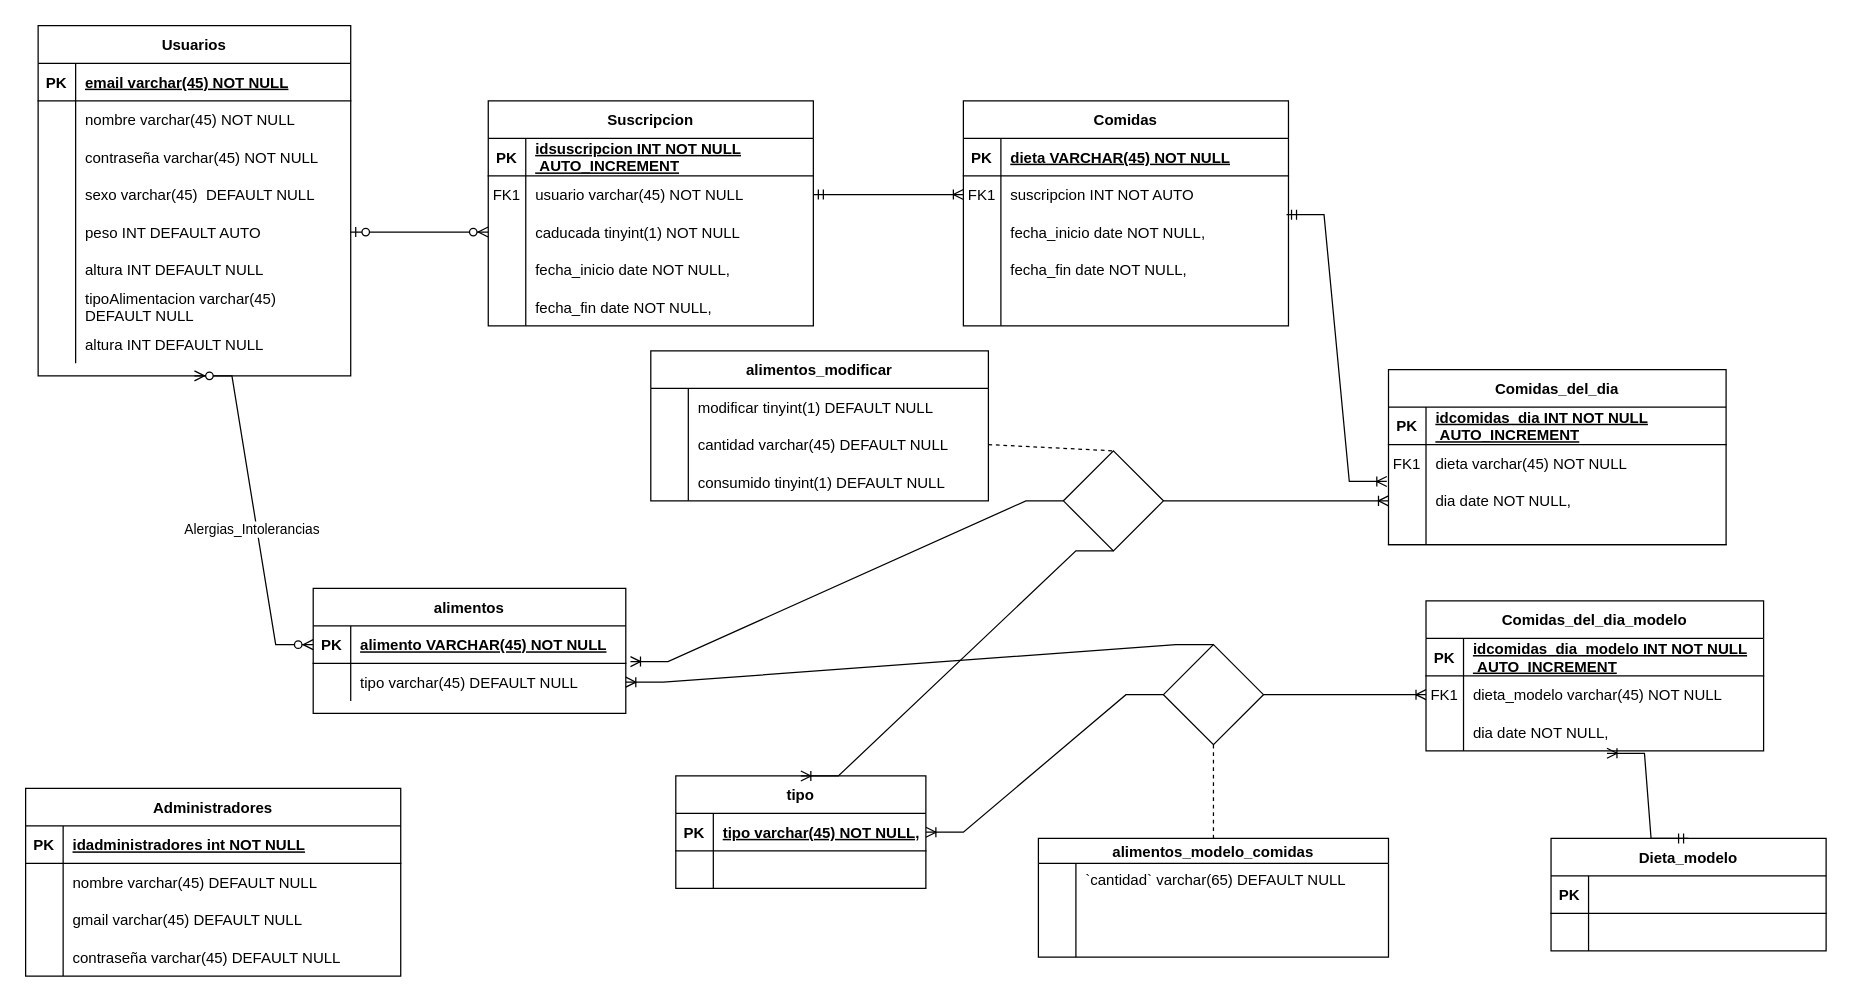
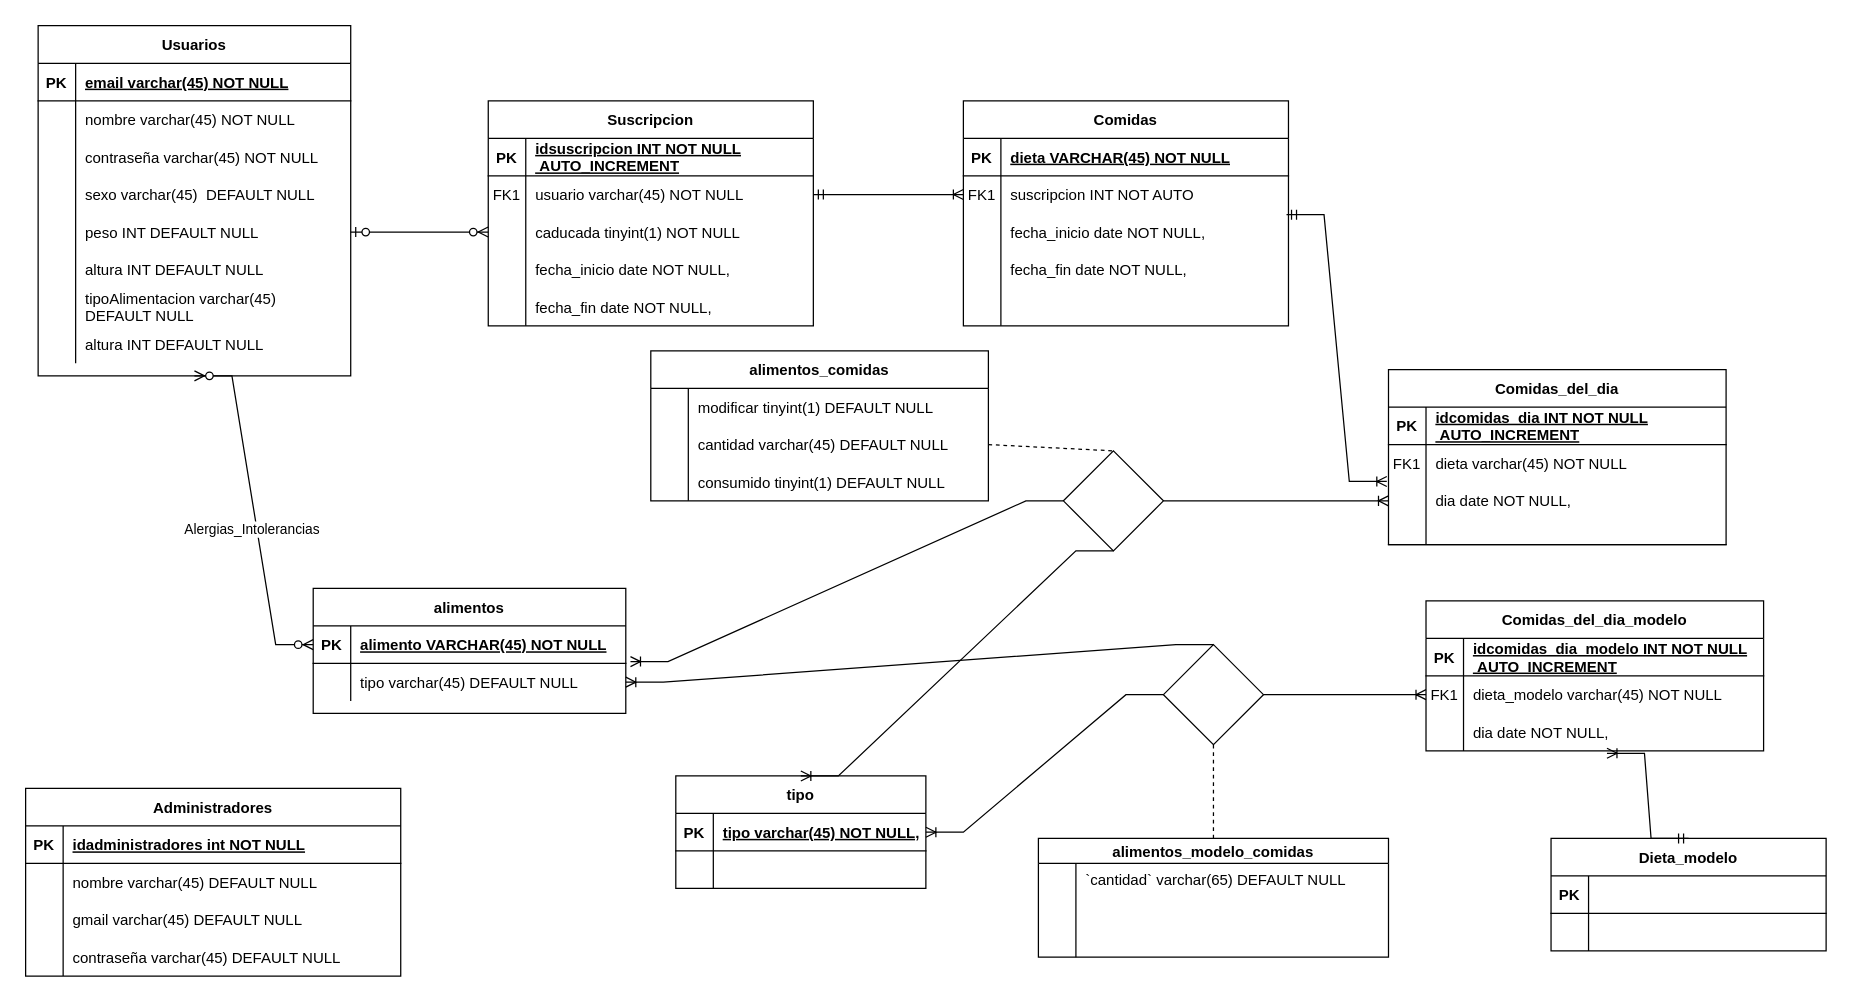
(167, 233) -> (167, 233)
(819, 370) -> (819, 370)
